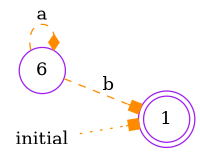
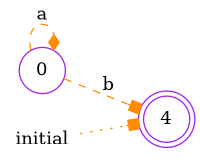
(42, 71) -> (42, 71)
(167, 119) -> (167, 119)
